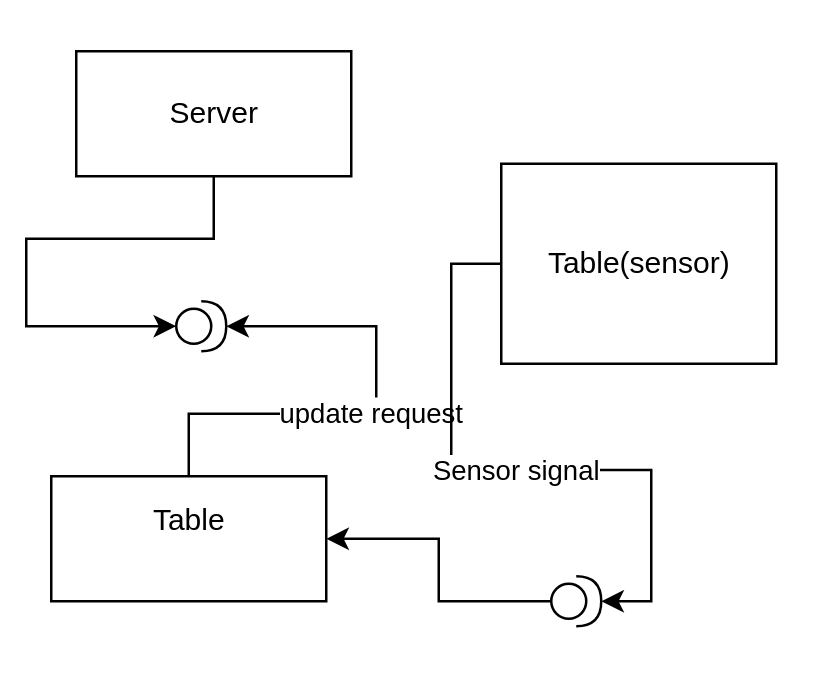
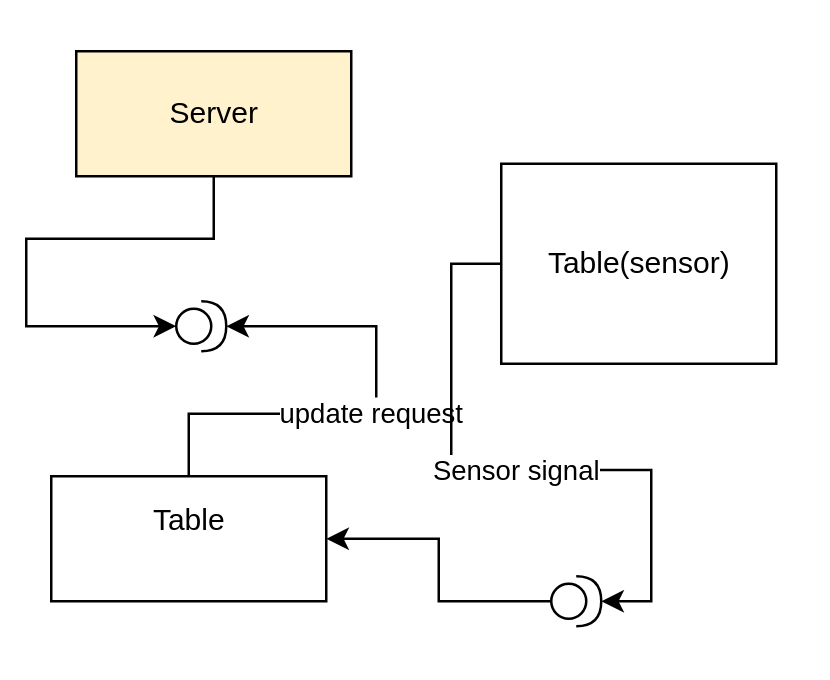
(214, 114) -> (214, 114)
